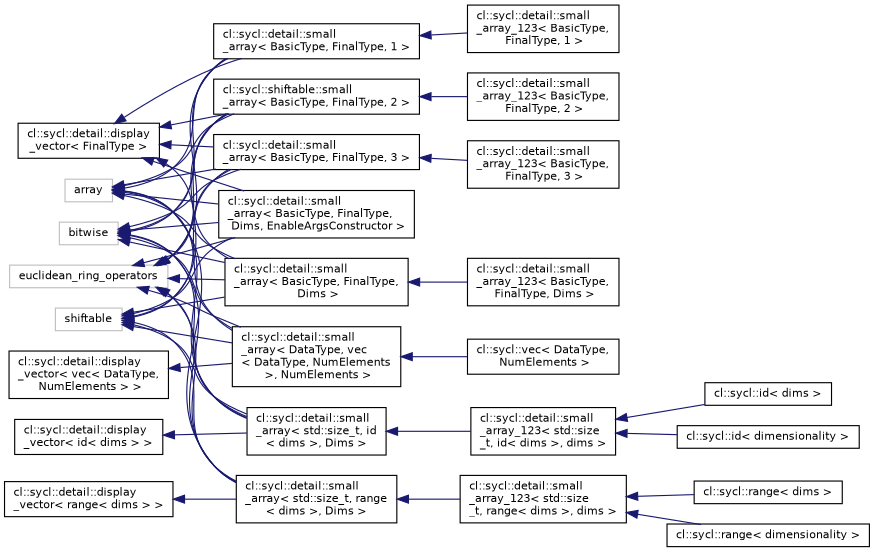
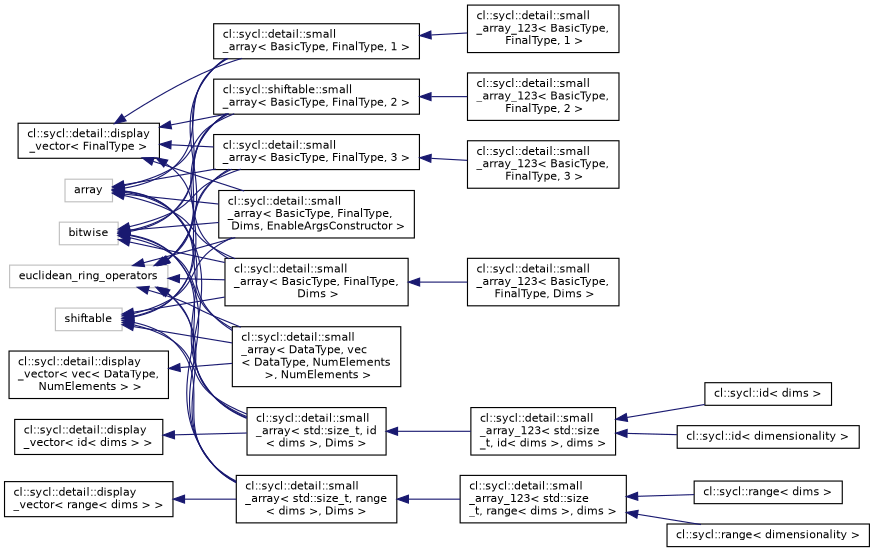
(543, 357) -> none
